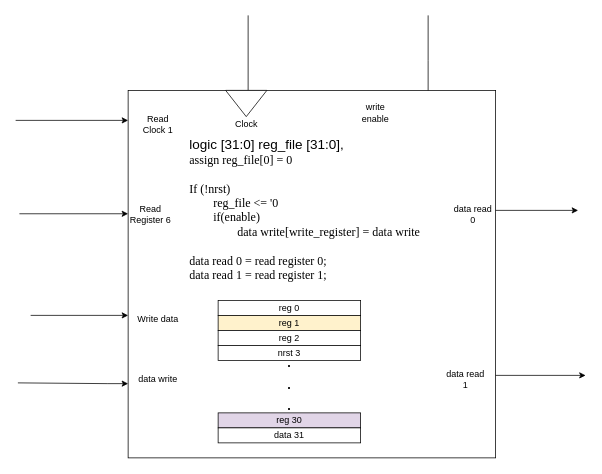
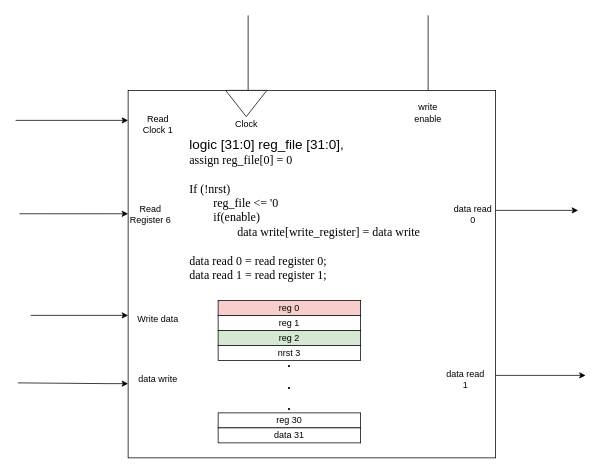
(375, 113) -> (428, 113)
(289, 308) -> (289, 308)
(289, 323) -> (289, 323)
(289, 338) -> (289, 338)
(289, 420) -> (289, 420)
